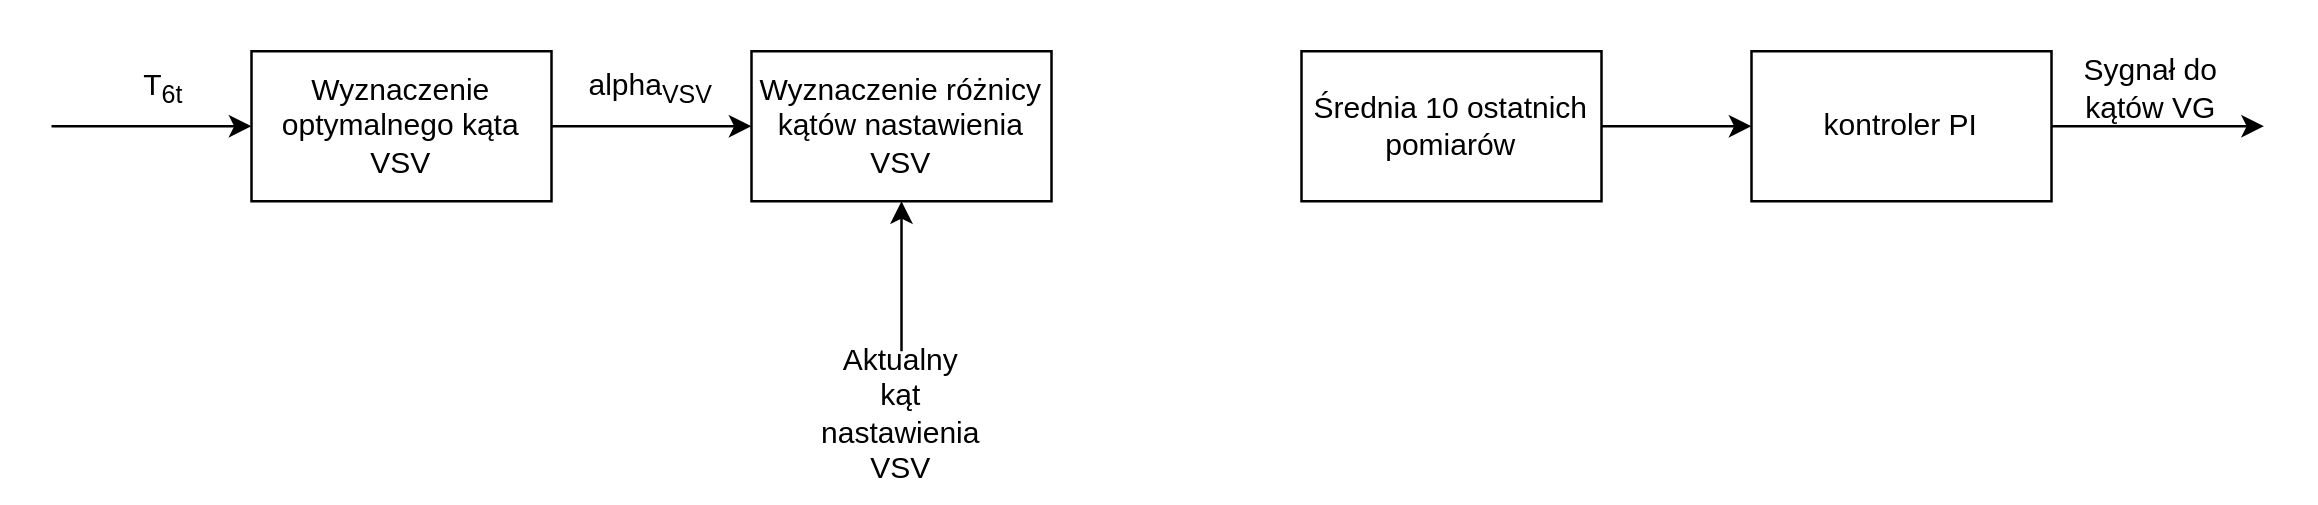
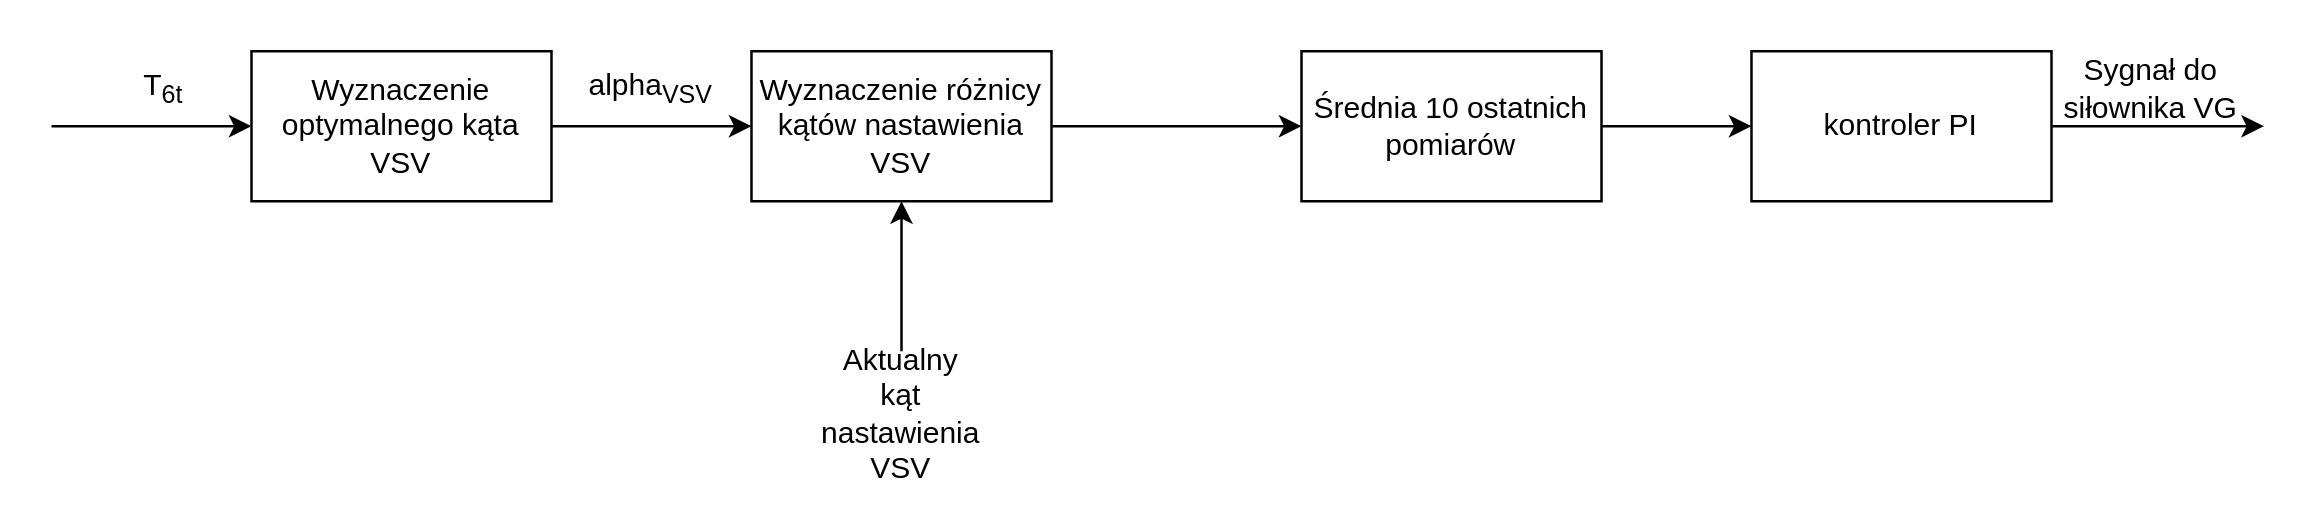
(2151, 89) -> (2151, 89)
none -> (1168, 126)
